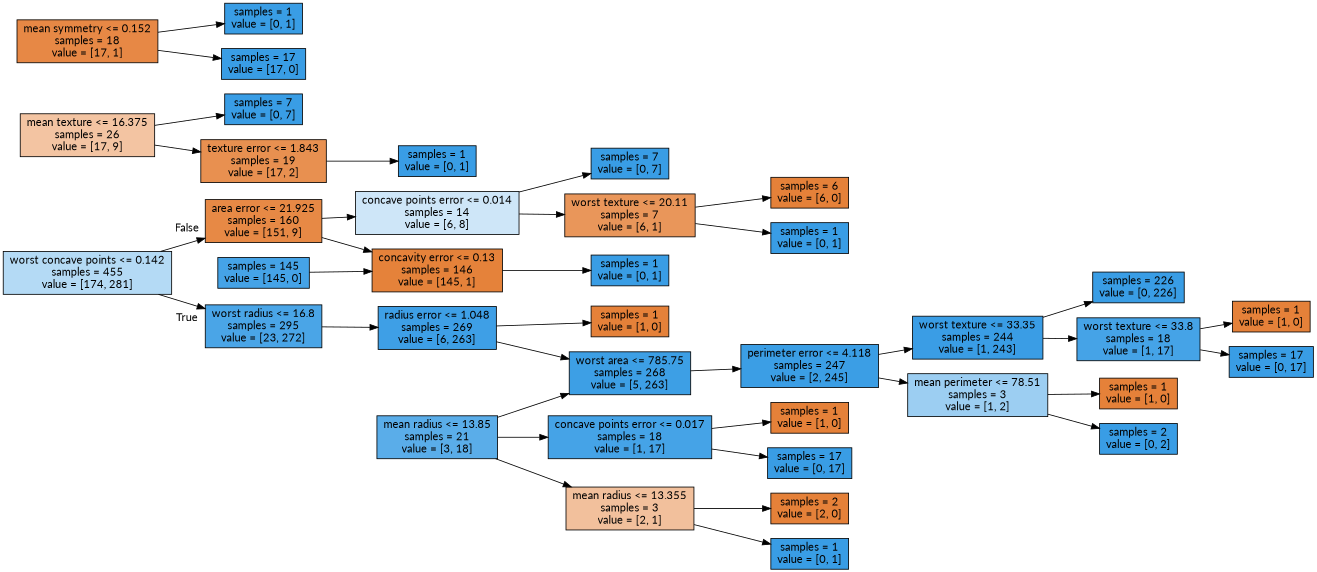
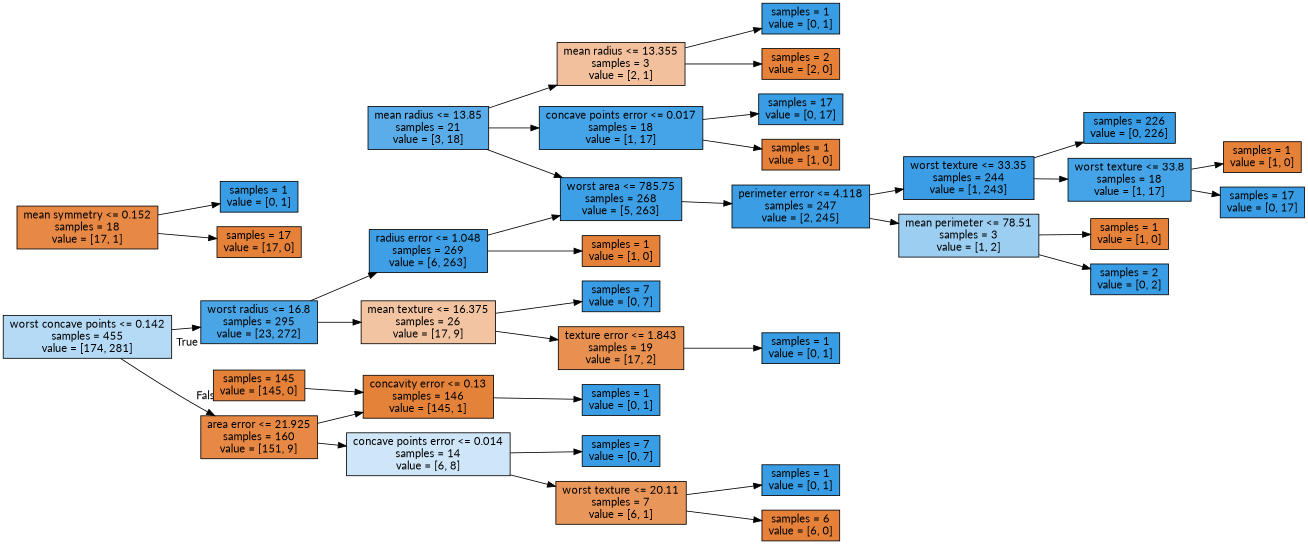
(264, 64) -> (259, 242)
(264, 273) -> (259, 385)
none -> (335, 322)
